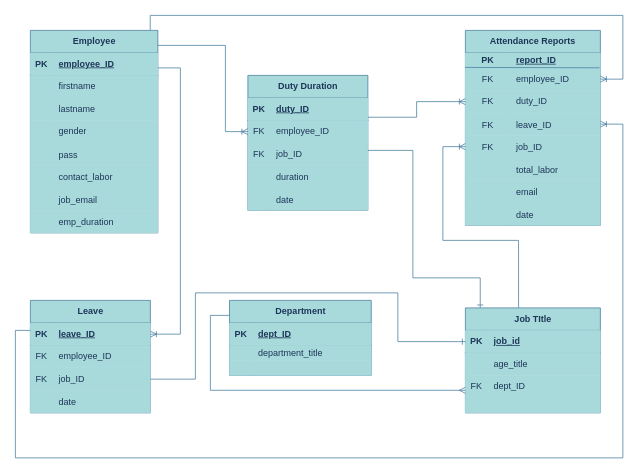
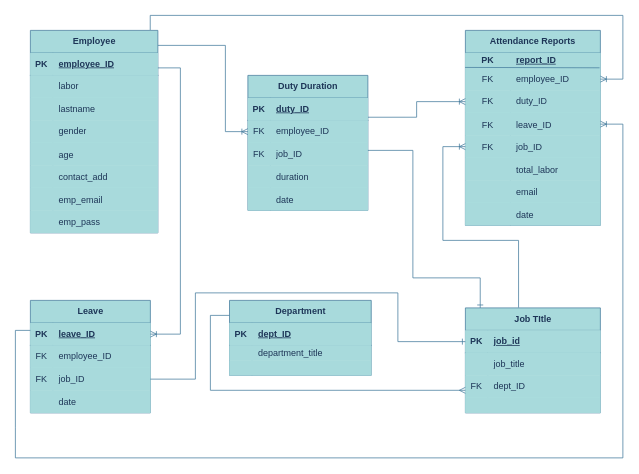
(80, 87) -> (70, 87)
(69, 155) -> (66, 155)
(90, 177) -> (86, 177)
(79, 200) -> (79, 200)
(88, 222) -> (79, 222)
(514, 364) -> (514, 364)
